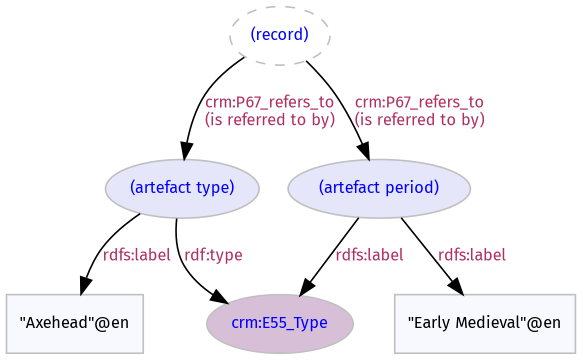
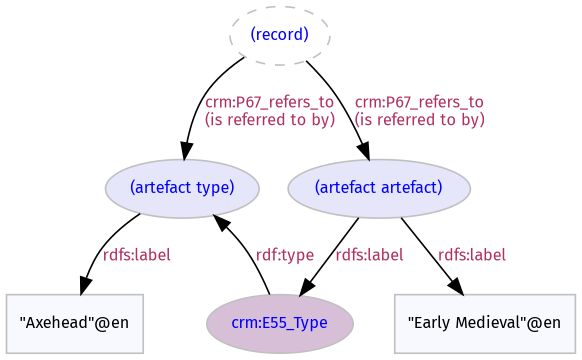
(379, 189) -> (379, 189)
(183, 263) -> (252, 259)
